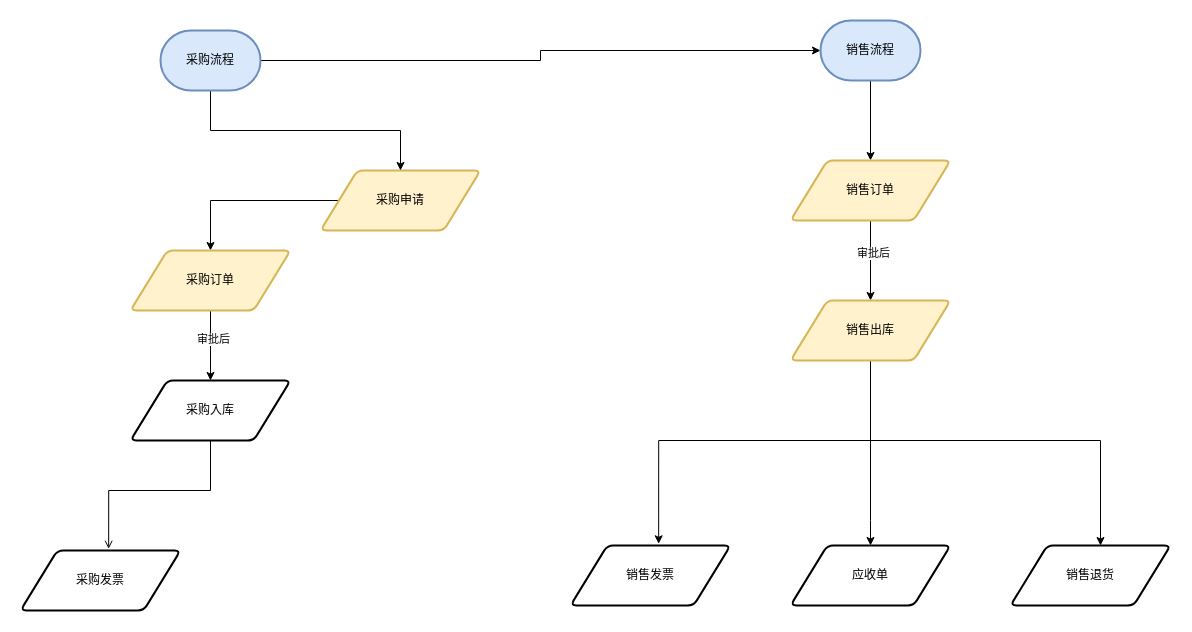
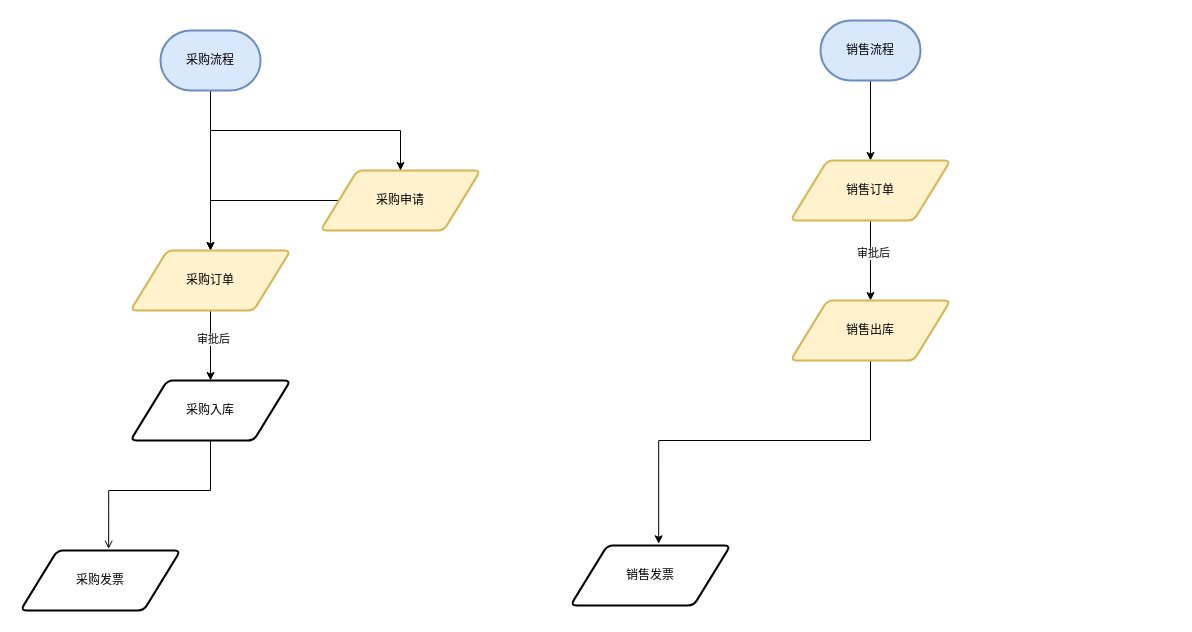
(541, 60) -> (211, 165)
(1035, 441) -> none
(871, 490) -> none
(871, 576) -> none
(1091, 576) -> none
